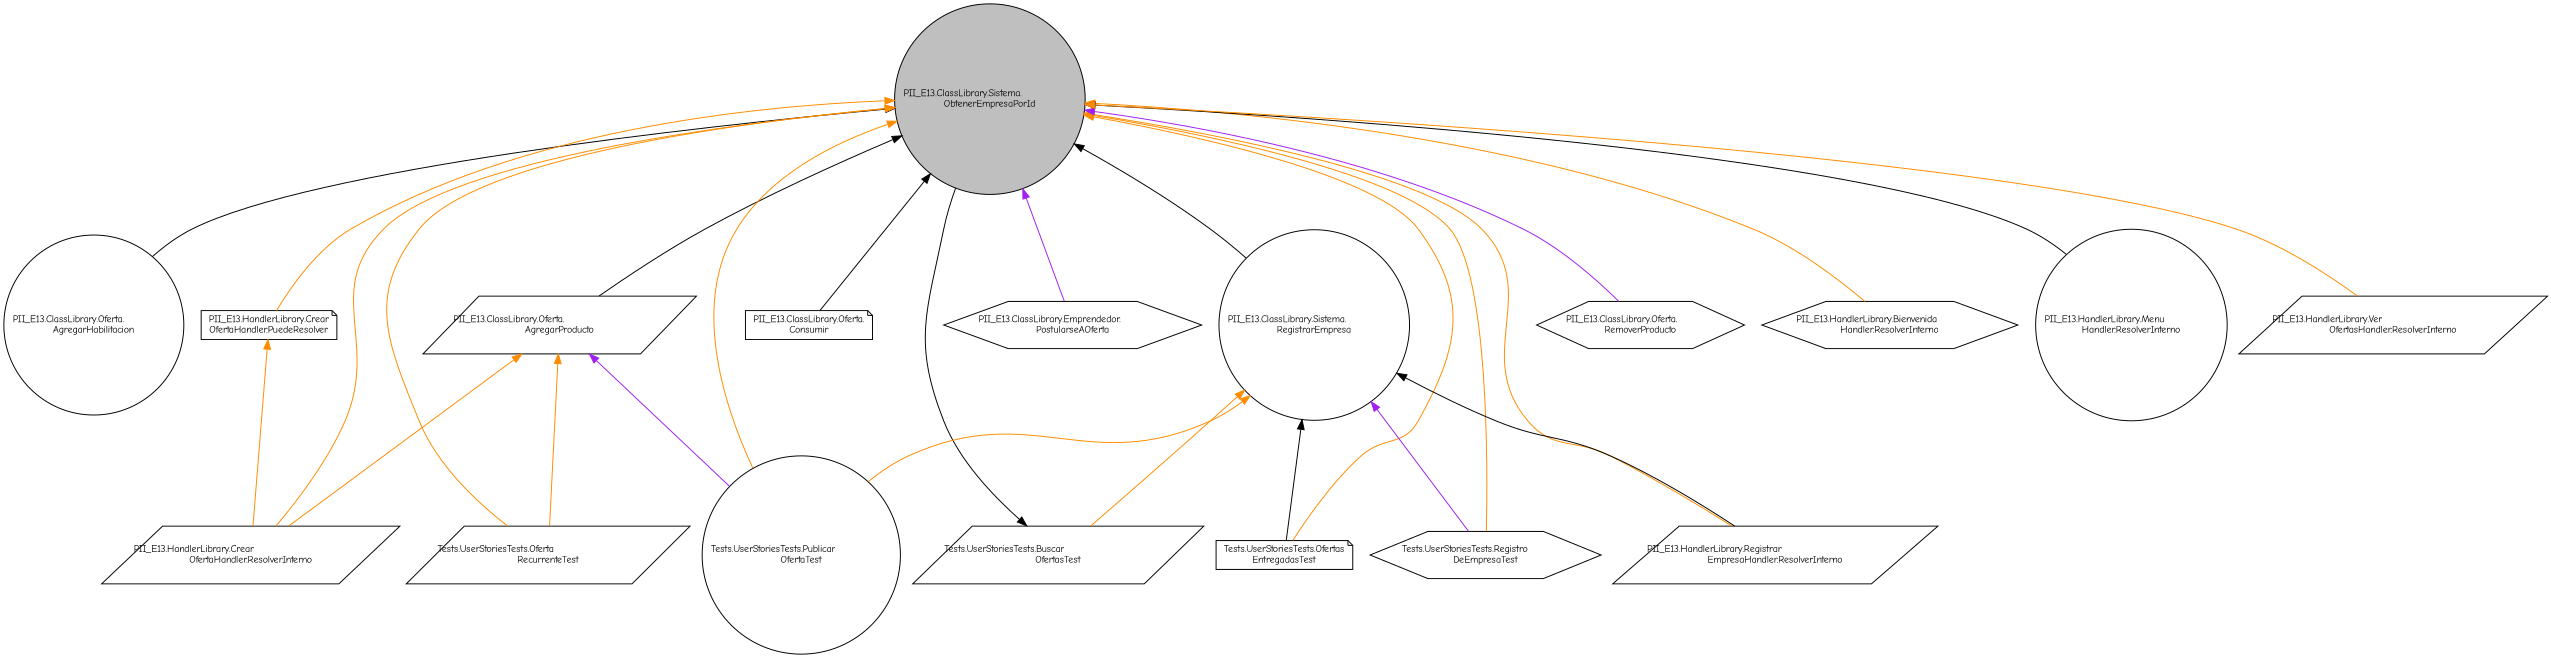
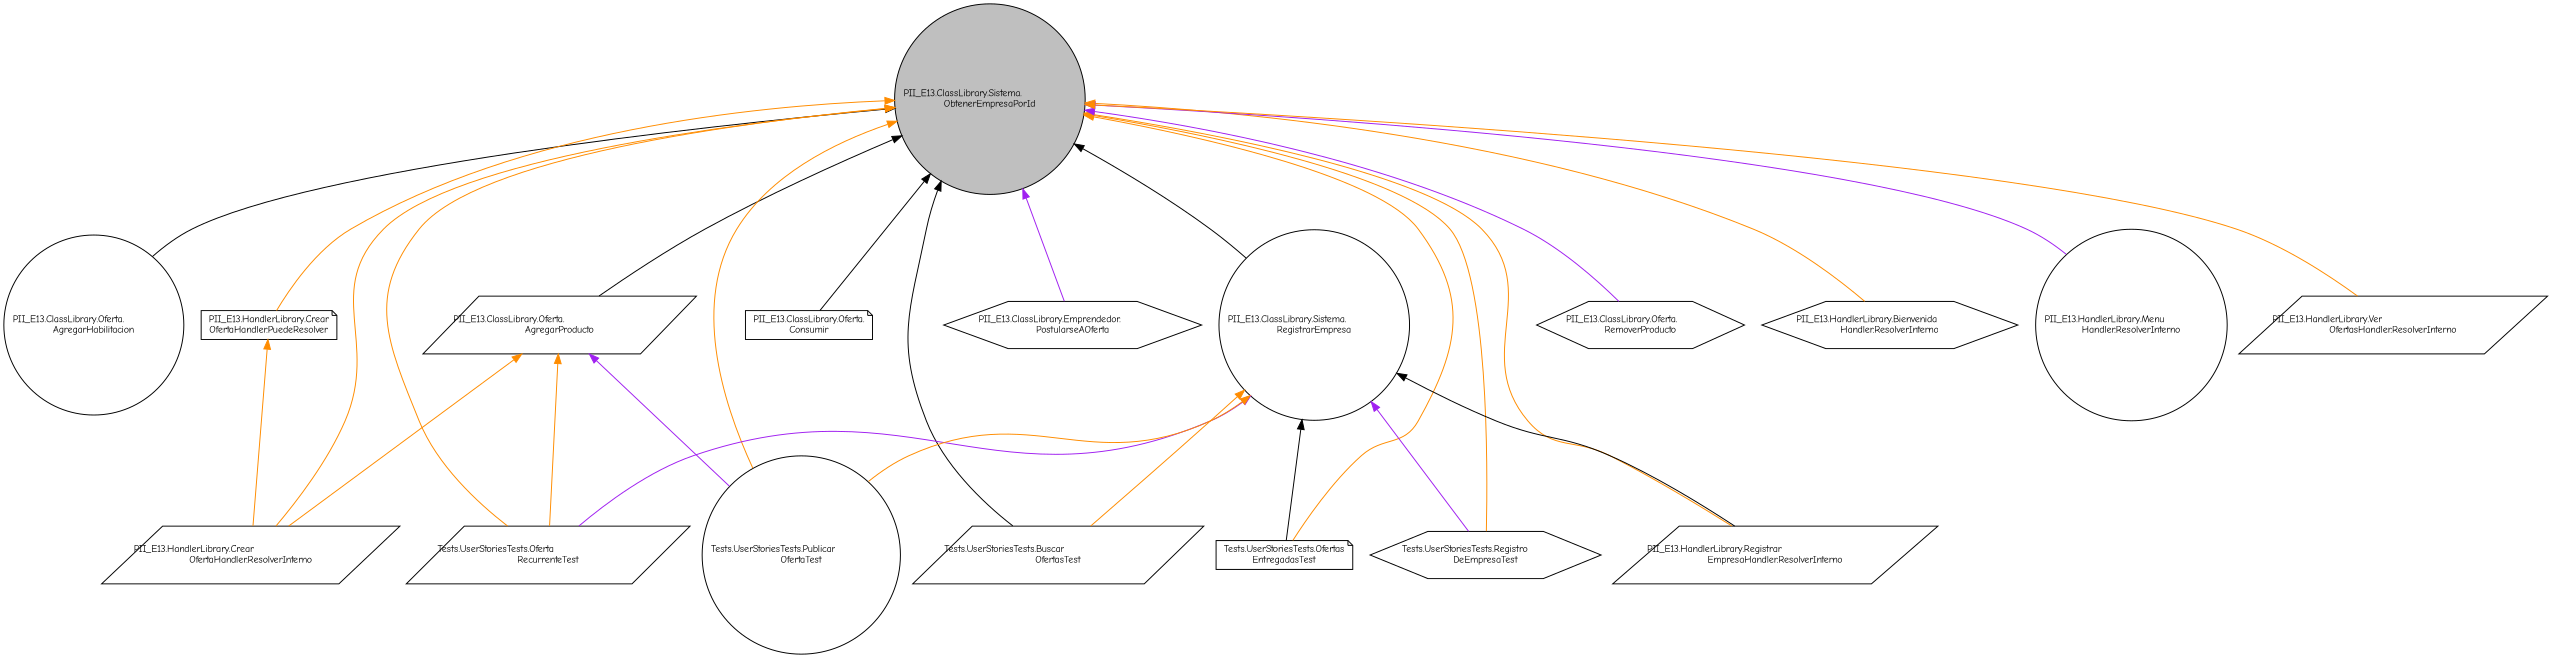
(1588, 144) -> (1588, 144)
(928, 367) -> (912, 374)
none -> (905, 437)
